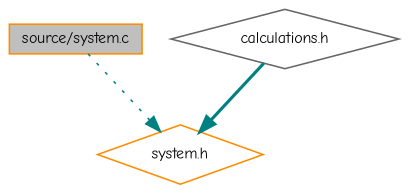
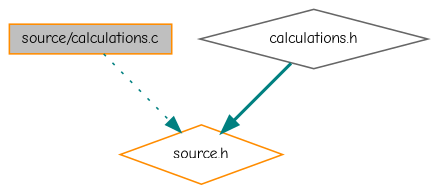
(76, 39) -> (91, 39)
(180, 155) -> (201, 155)
